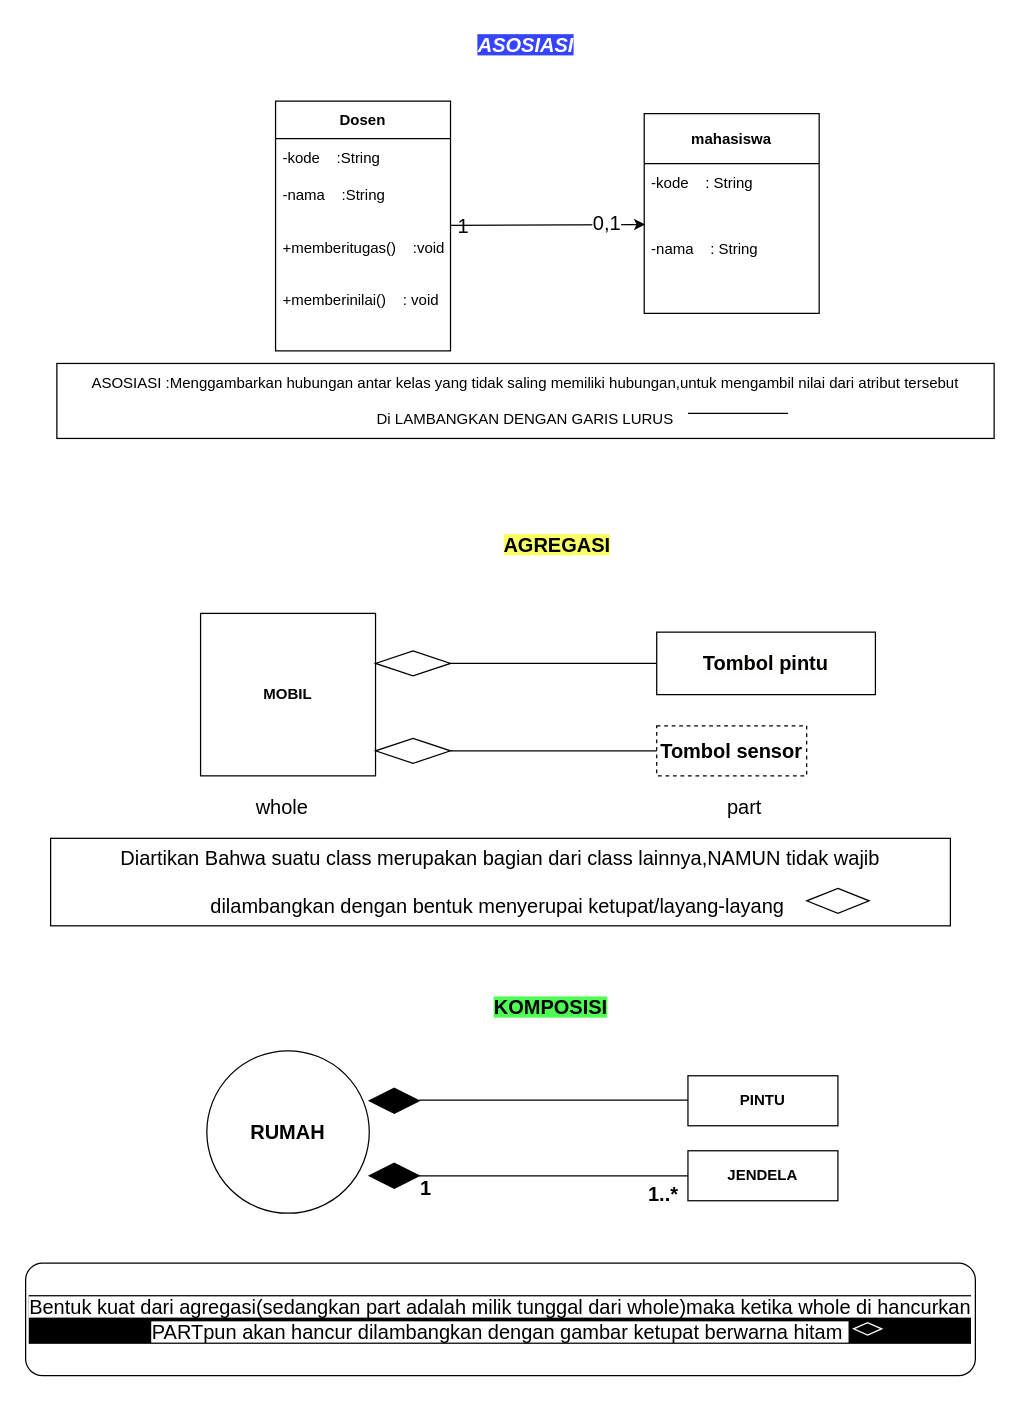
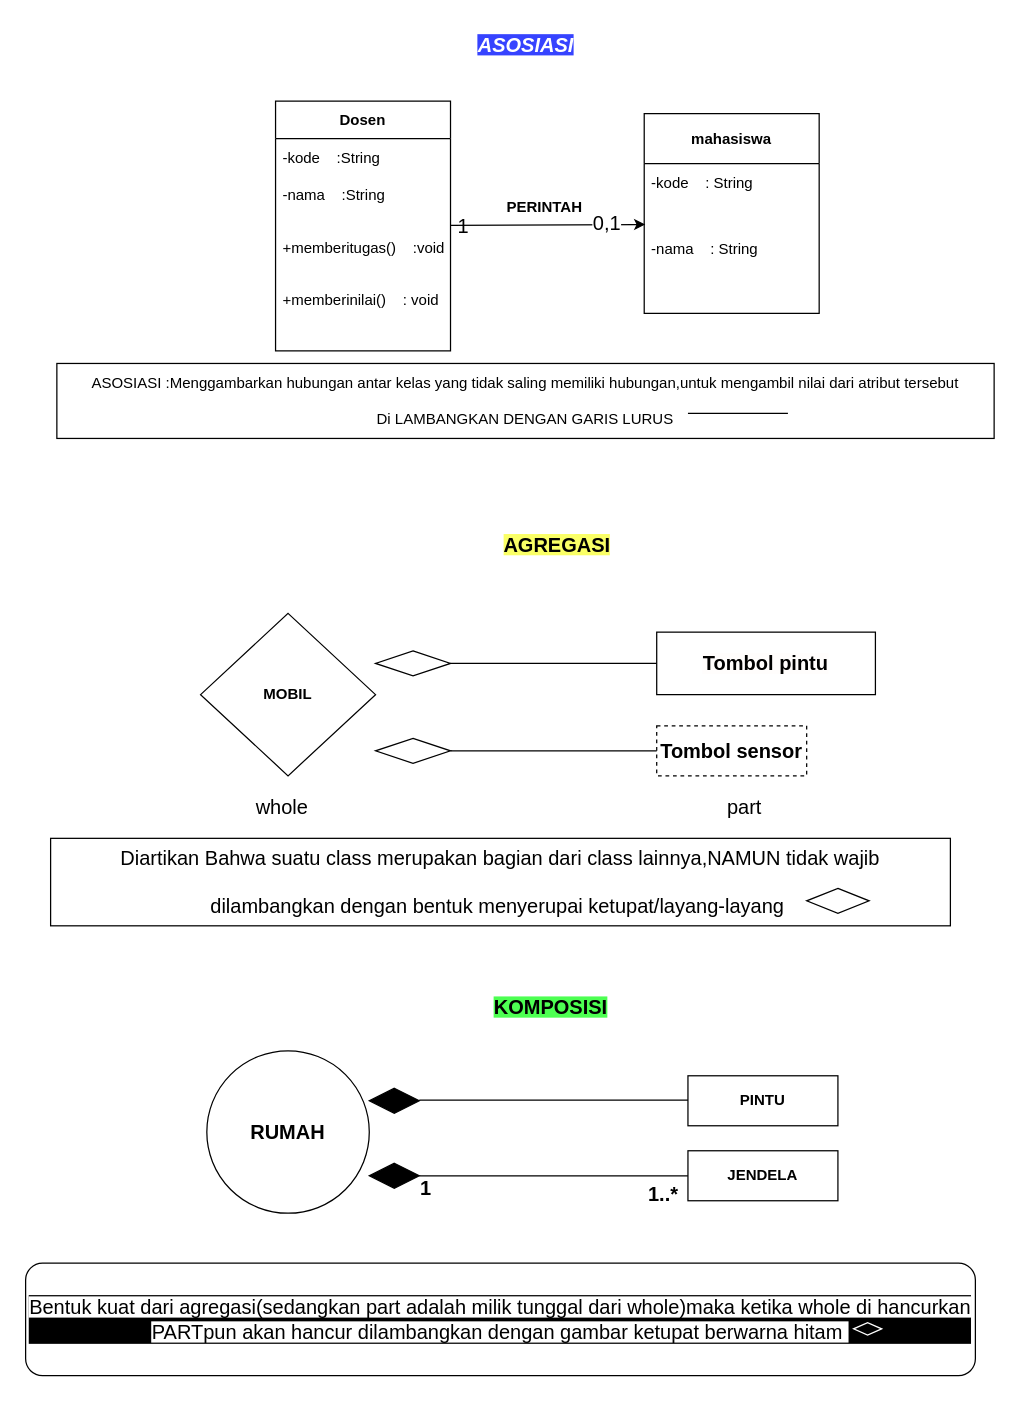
none -> (544, 207)
(288, 694) -> (288, 694)
